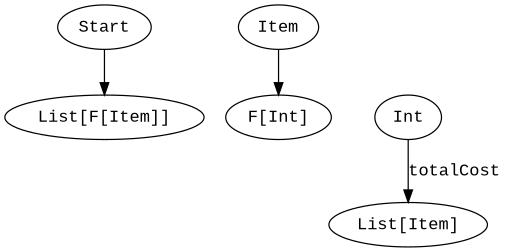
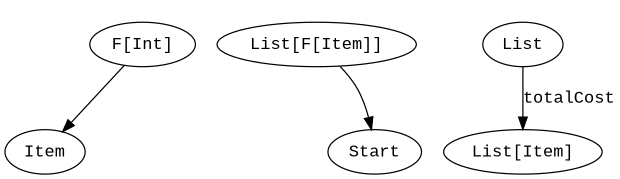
(104, 66) -> (355, 85)
(279, 66) -> (98, 94)
(408, 117) -> (523, 44)
